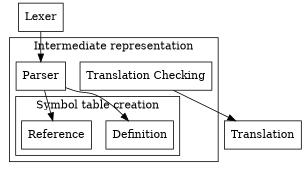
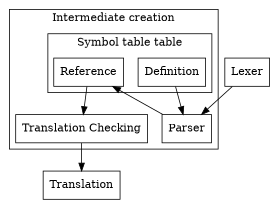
(114, 47) -> (114, 18)
none -> (86, 98)
(107, 101) -> (179, 98)
(98, 106) -> (130, 43)
